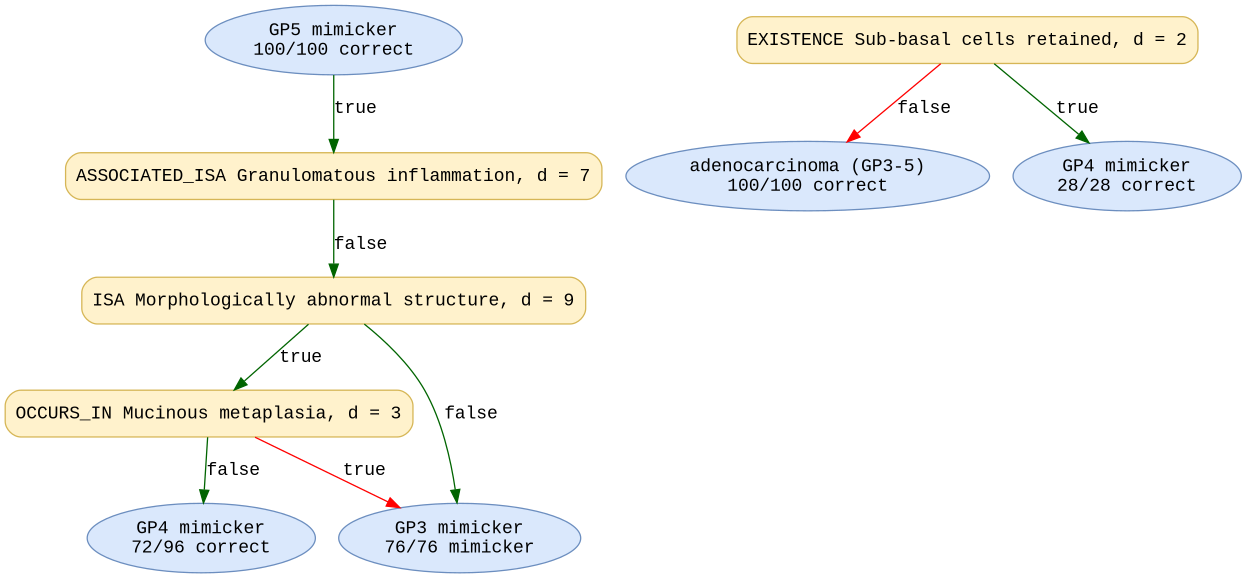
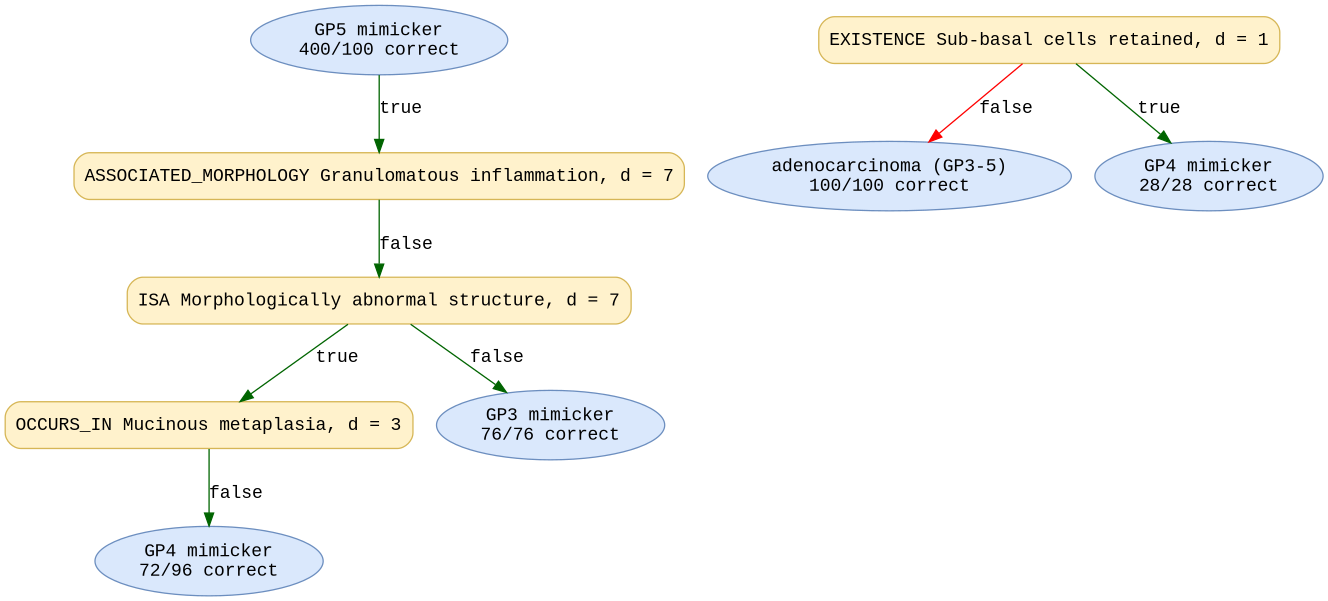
(967, 40) -> (1049, 40)
(334, 49) -> (379, 49)
(334, 176) -> (379, 176)
(334, 301) -> (379, 301)
(322, 470) -> none
(460, 547) -> (551, 434)
